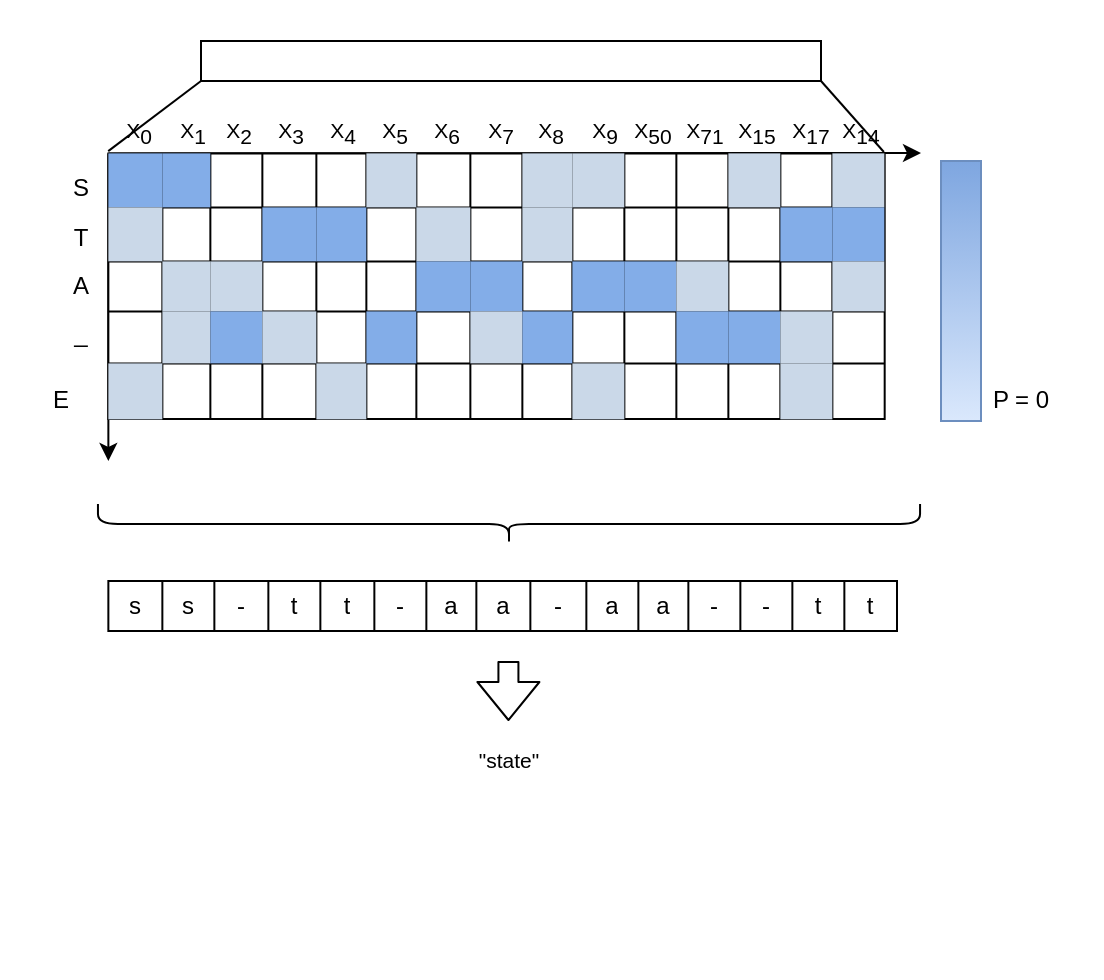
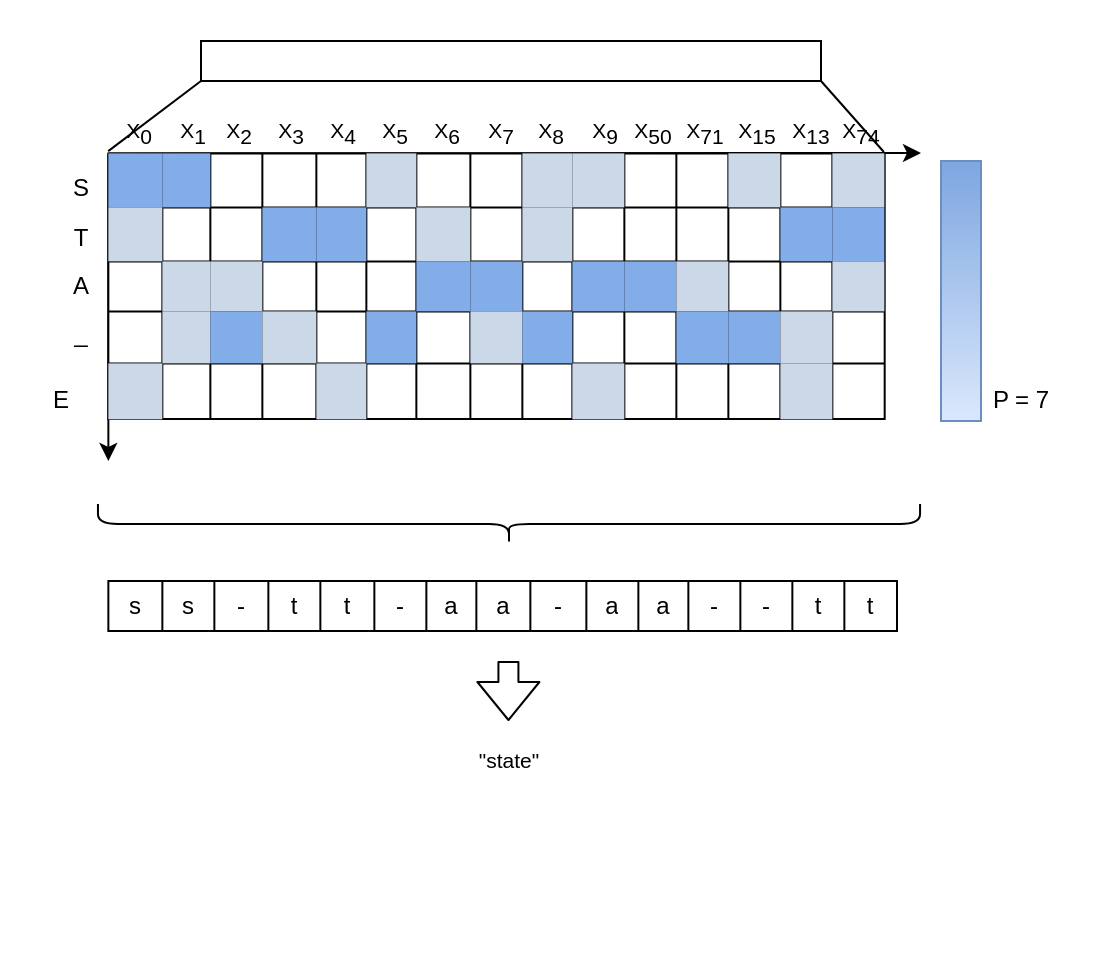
(812, 133) -> (812, 133)
(862, 133) -> (862, 133)
(1022, 401) -> (1022, 401)
